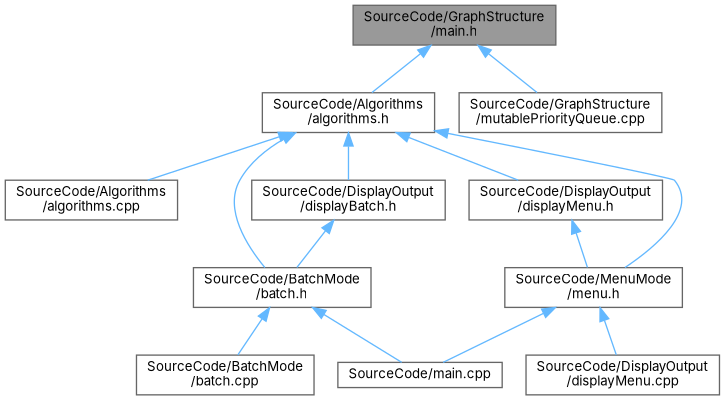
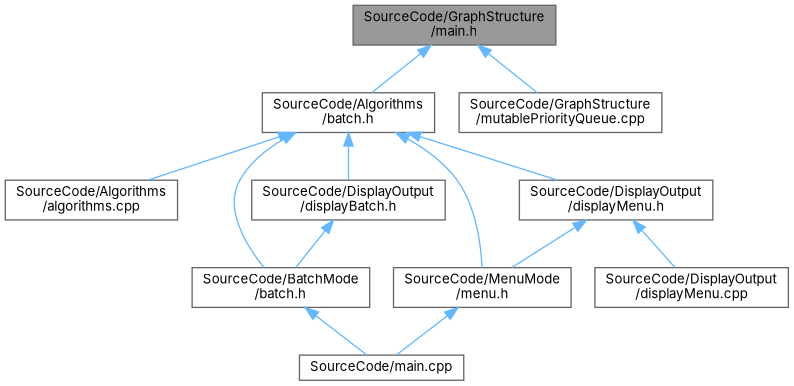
(348, 113) -> (348, 113)
(610, 338) -> (658, 249)
(225, 375) -> none
